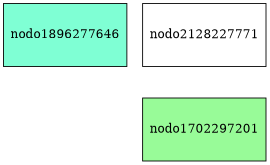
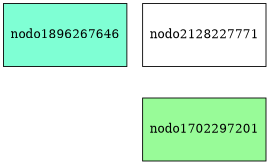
(65, 35) -> (65, 35)
